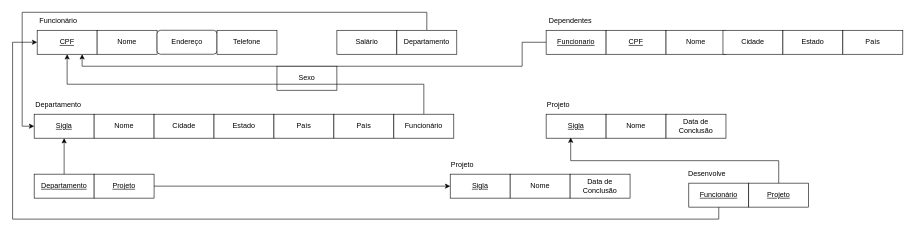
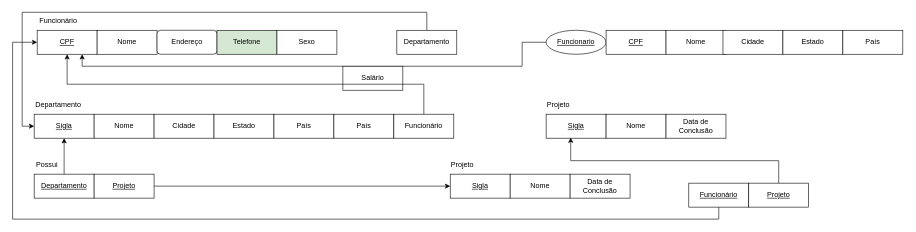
(570, 21) -> none
(247, 42) -> (247, 42)
(367, 42) -> (373, 78)
(576, 42) -> (576, 42)
(307, 78) -> (307, 42)
none -> (47, 165)
(707, 174) -> none
